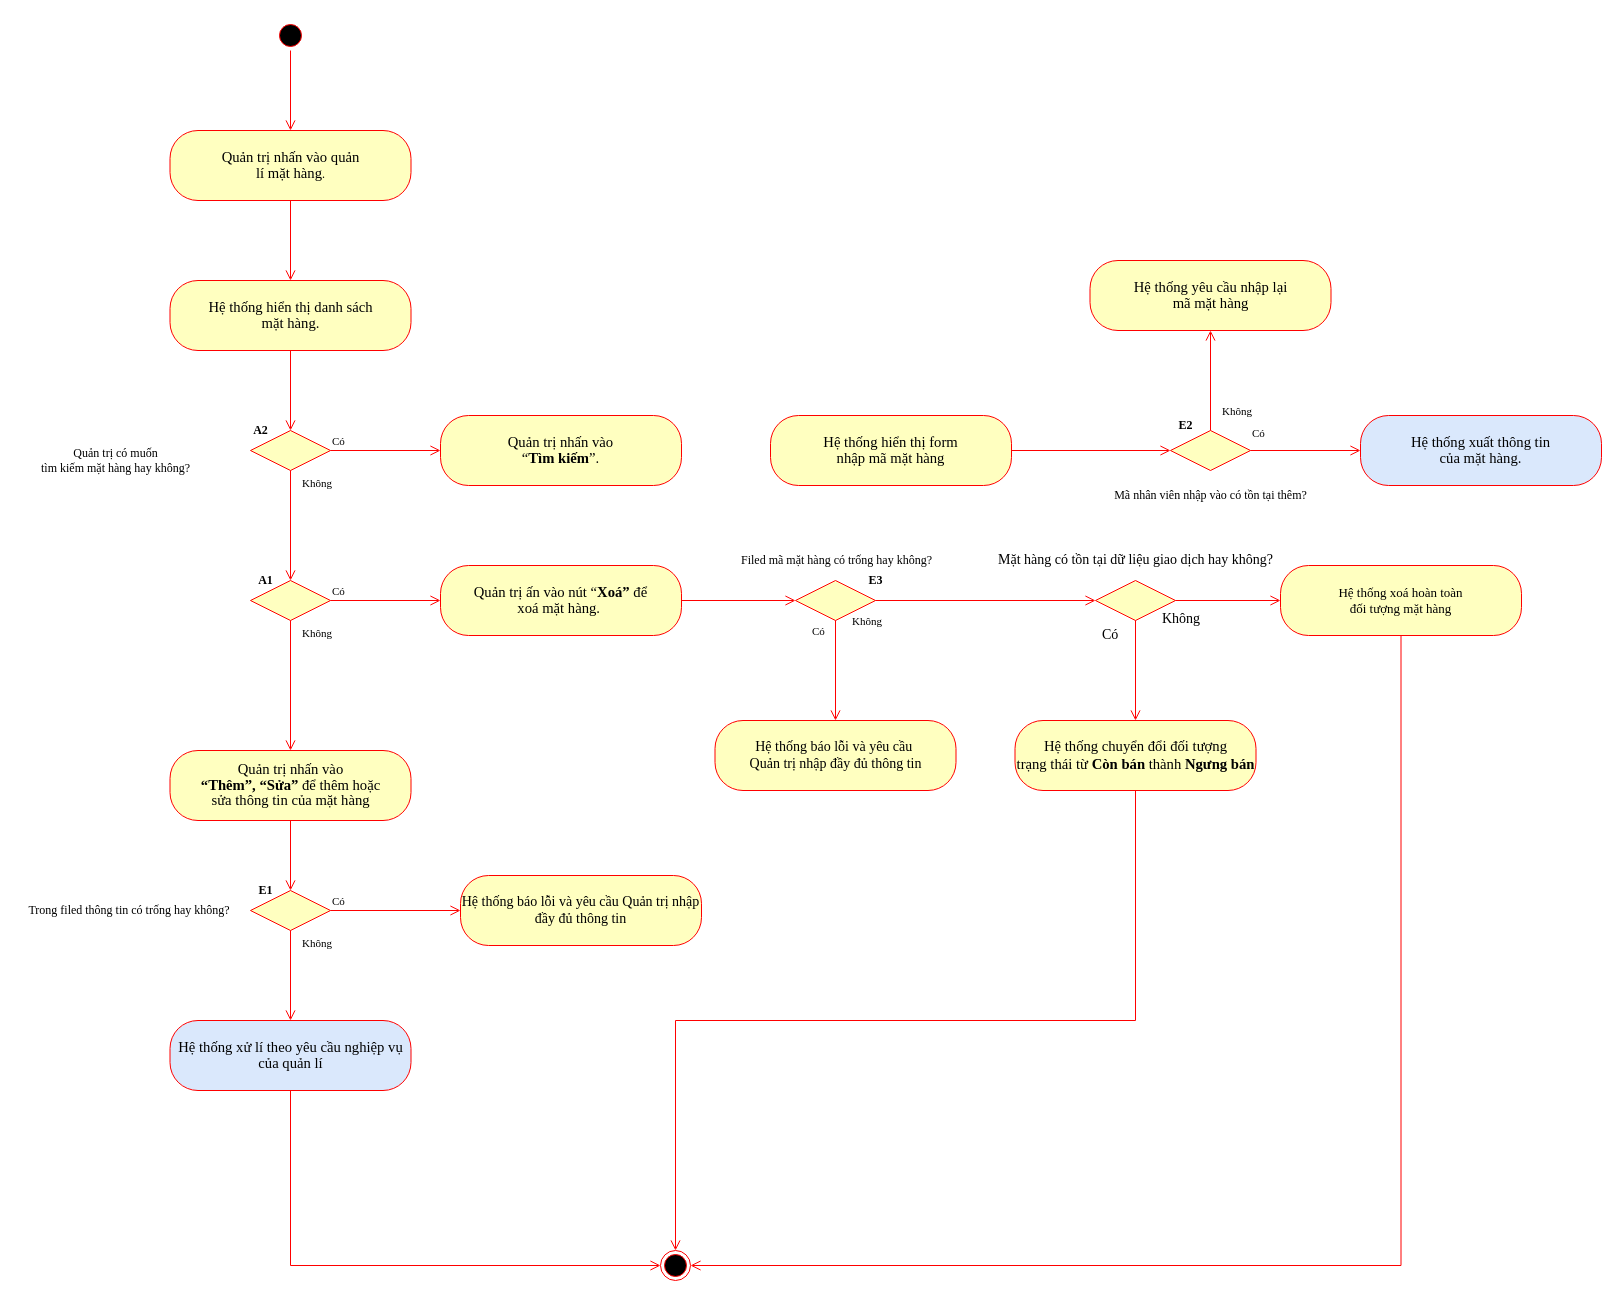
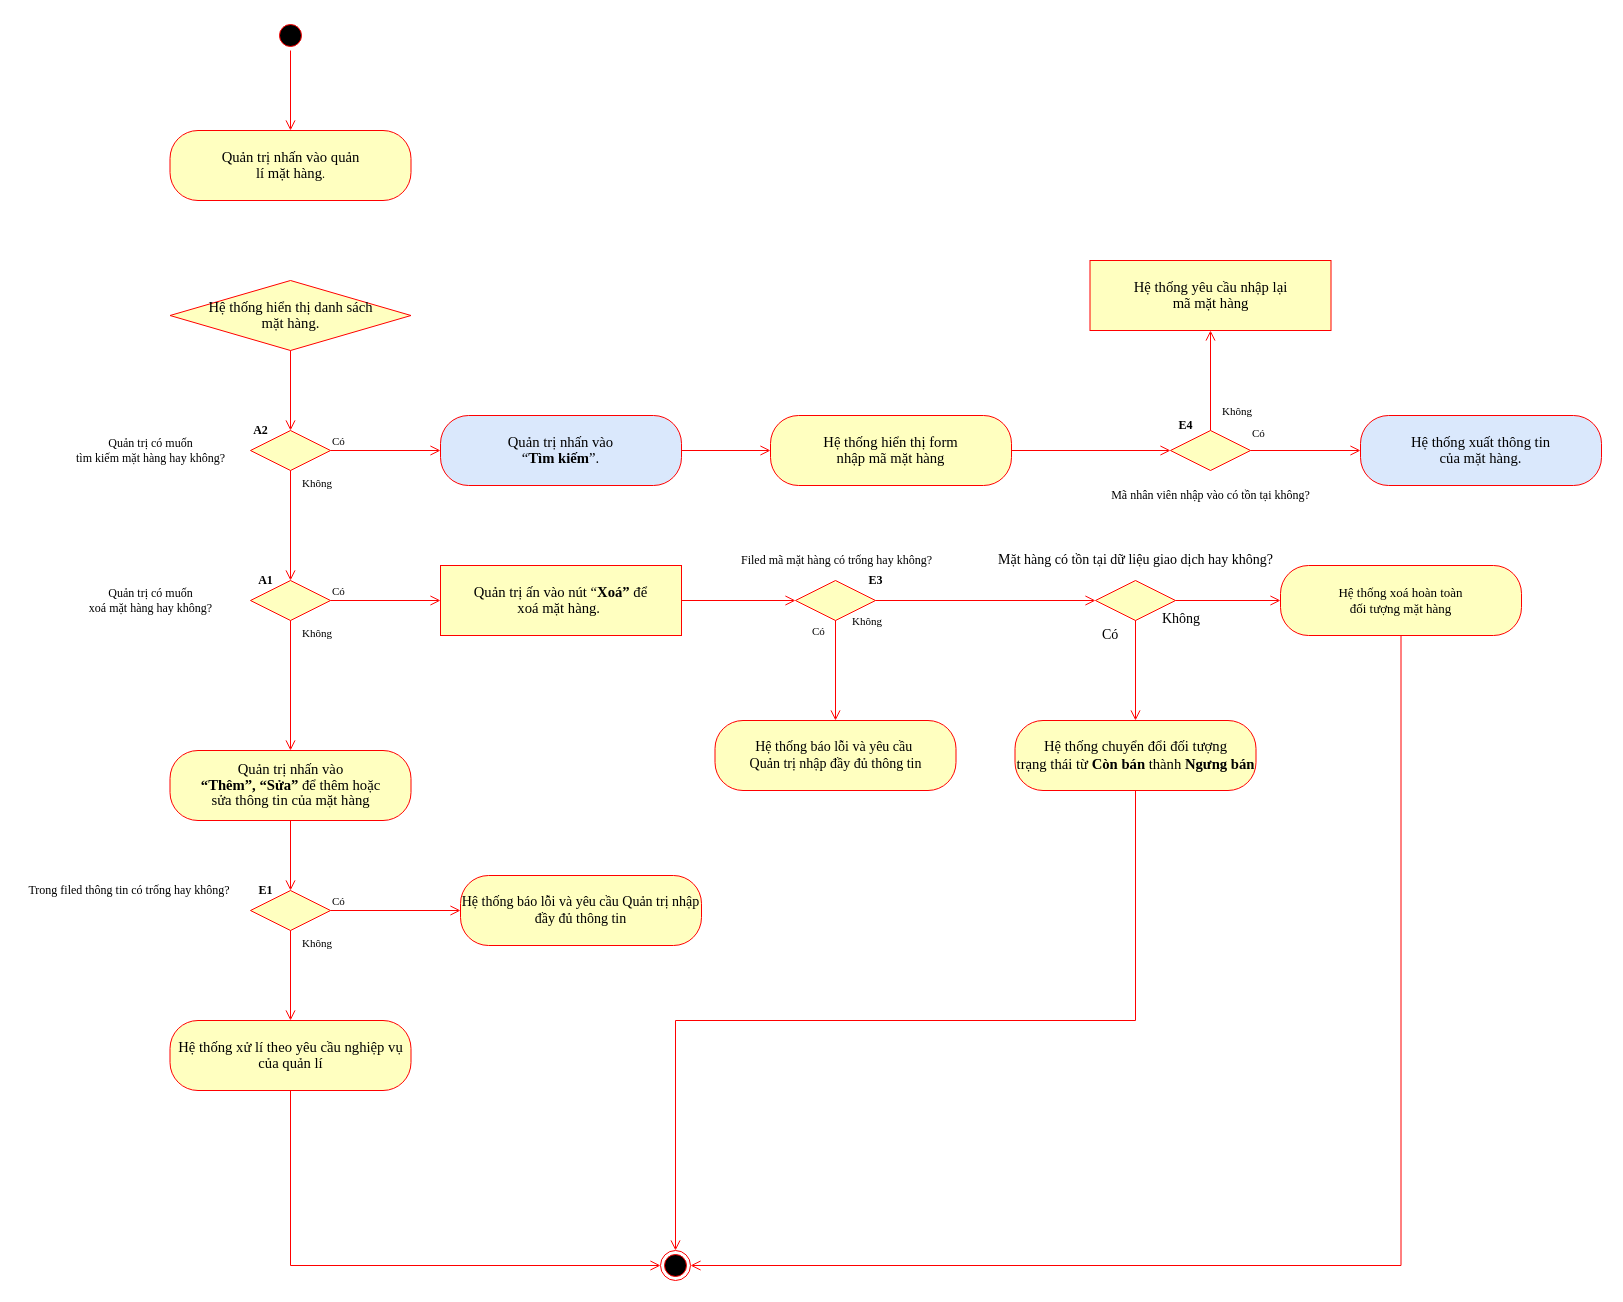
(291, 239) -> none
(1211, 296) -> (1211, 296)
(291, 316) -> (291, 316)
(1186, 426) -> (1186, 426)
(561, 451) -> (561, 451)
none -> (725, 451)
(116, 461) -> (151, 451)
(1211, 496) -> (1211, 496)
none -> (151, 601)
(561, 601) -> (561, 601)
(131, 911) -> (131, 891)
(291, 1056) -> (291, 1056)
